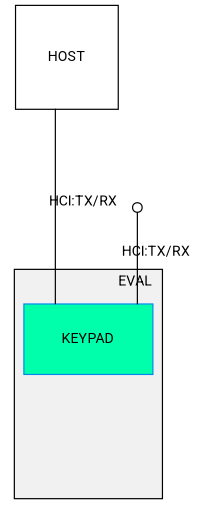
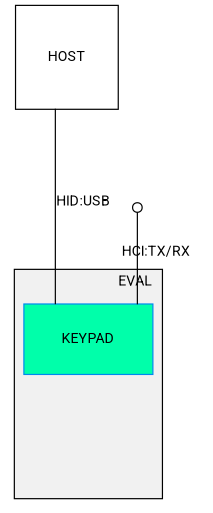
(84, 202) -> (84, 202)
